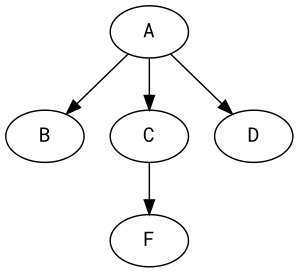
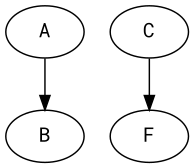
(149, 77) -> none
(254, 136) -> none
